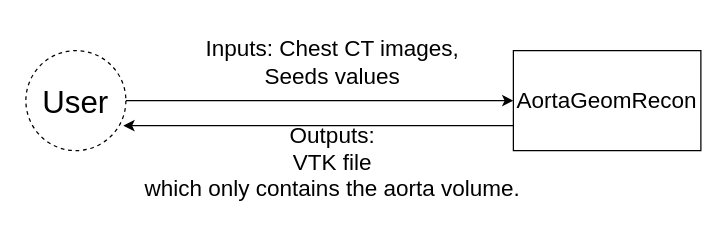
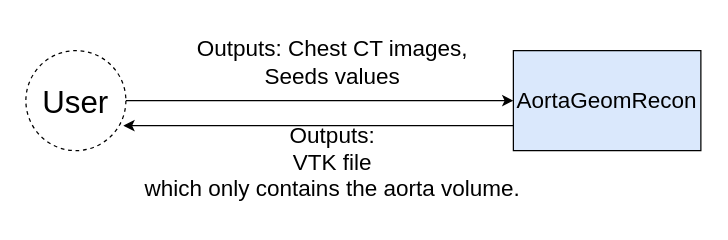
(333, 63) -> (333, 63)
(607, 101) -> (607, 101)
